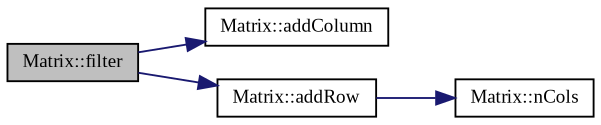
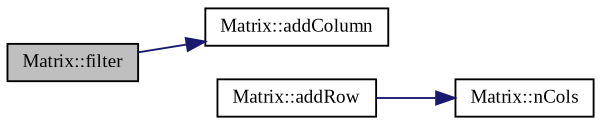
(169, 78) -> none
